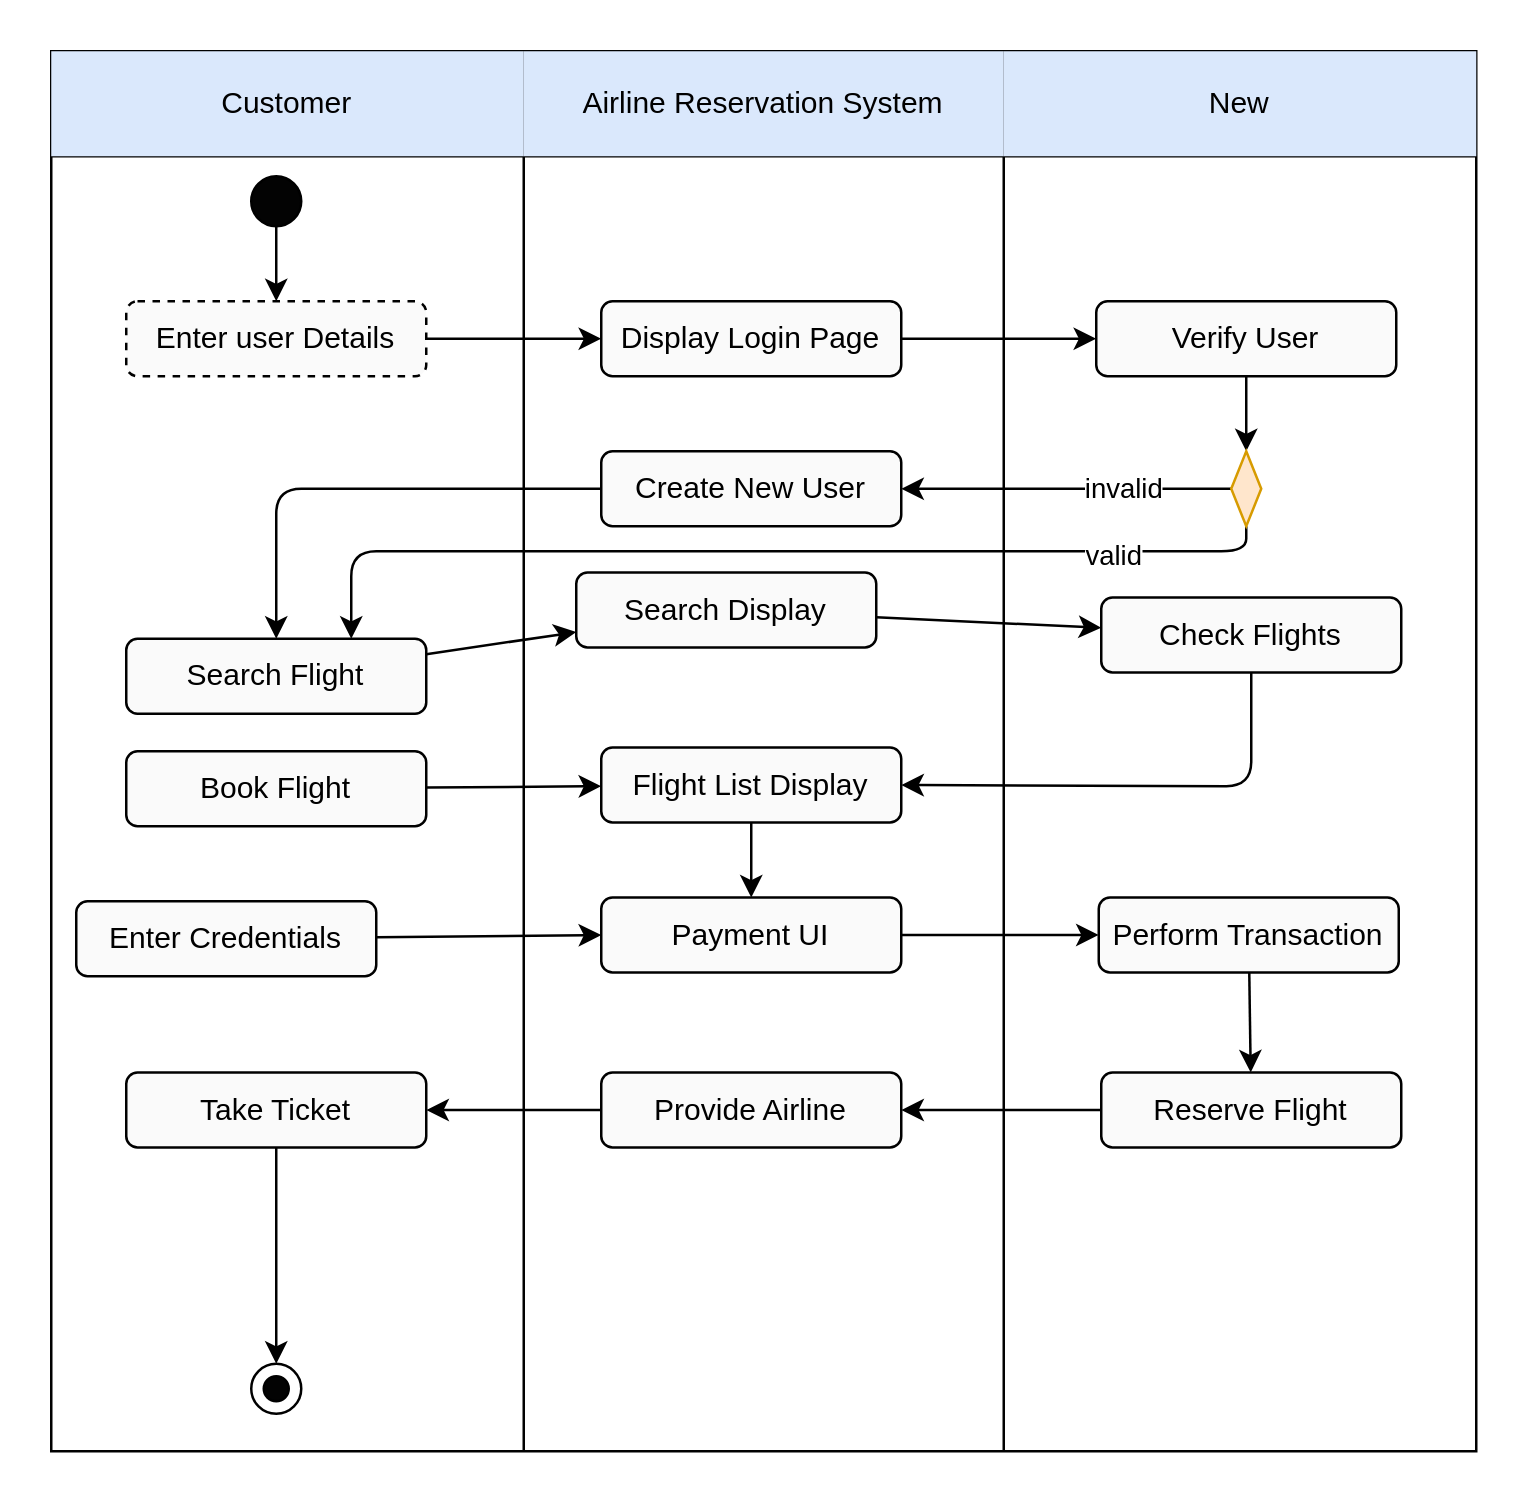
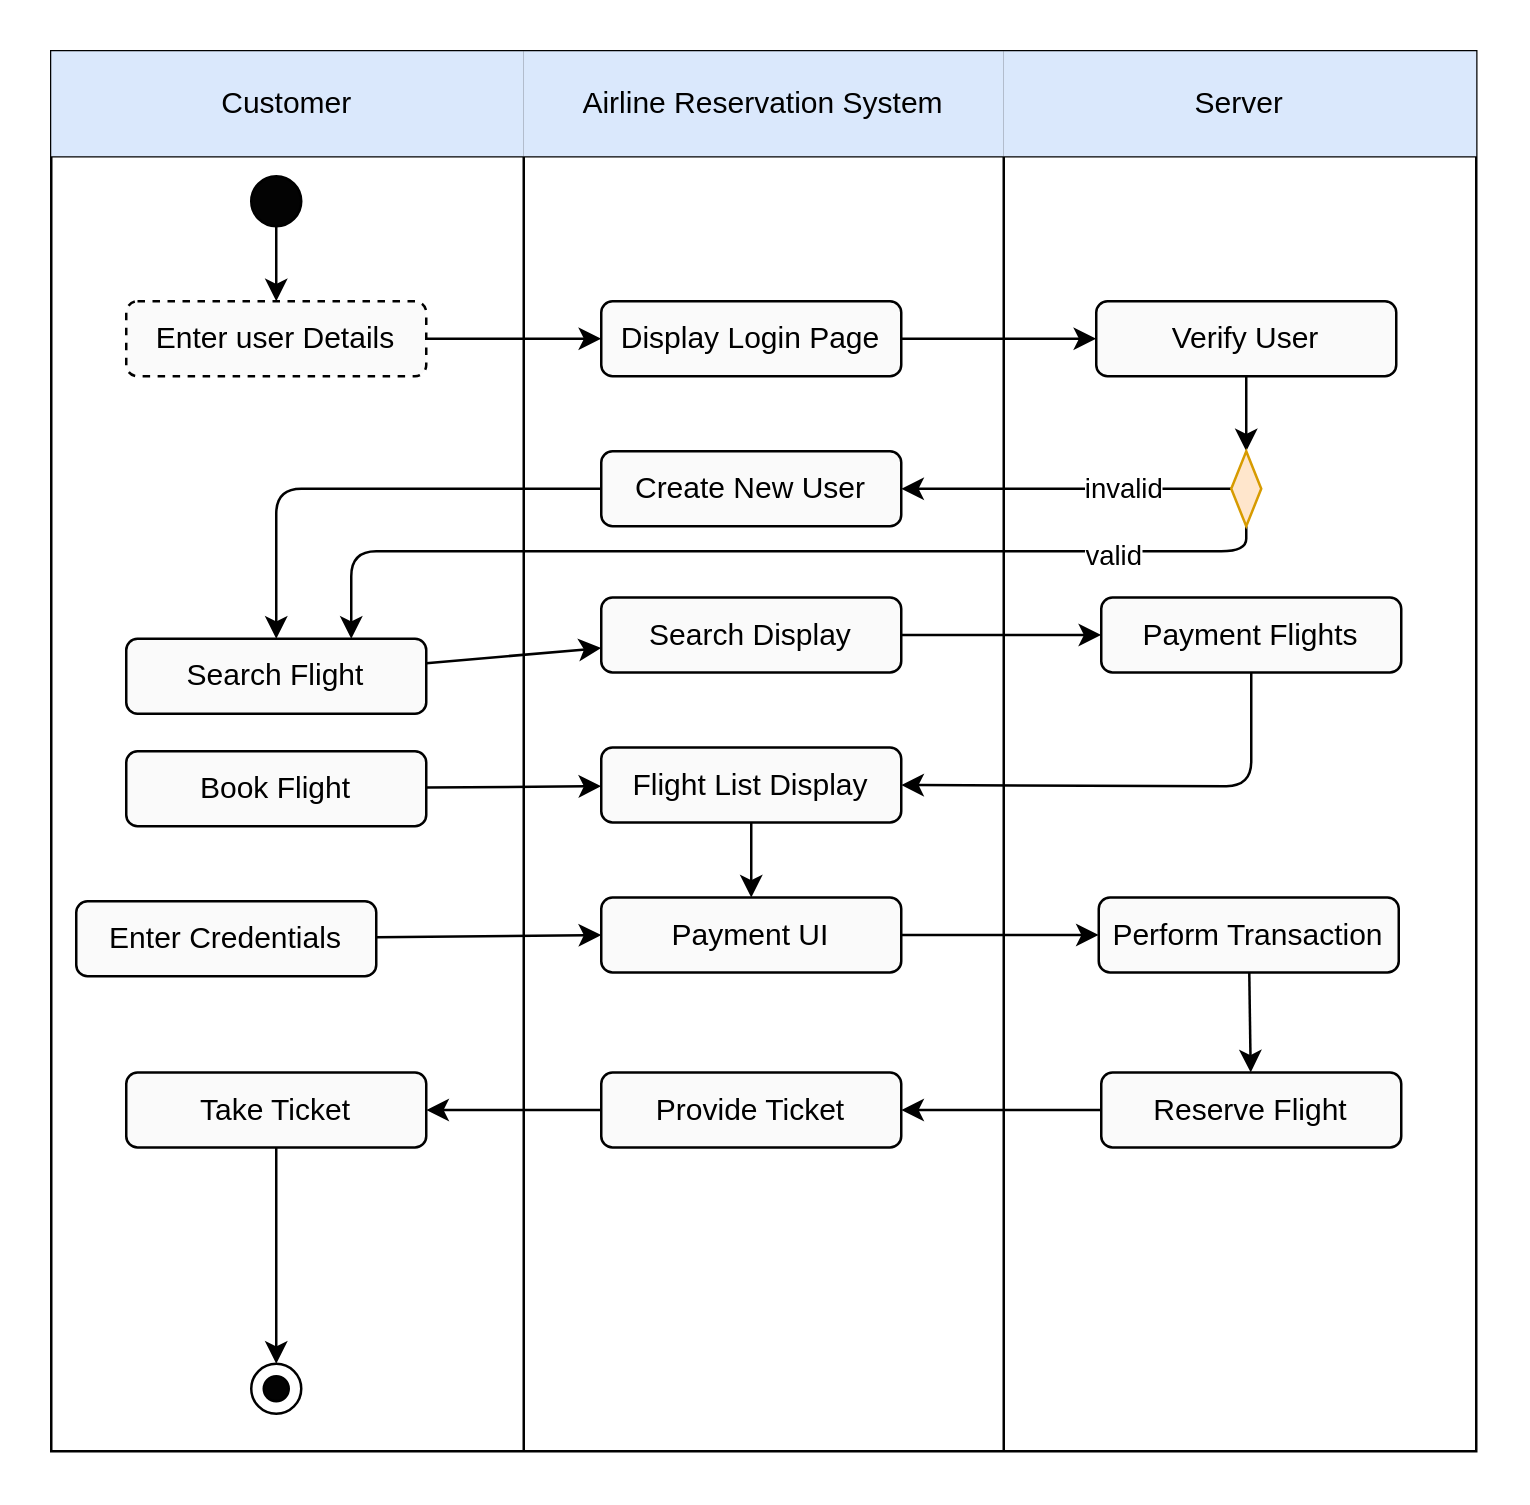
(1240, 104) -> (1240, 104)
(726, 610) -> (751, 635)
(1251, 636) -> (1251, 636)
(751, 1111) -> (751, 1111)
